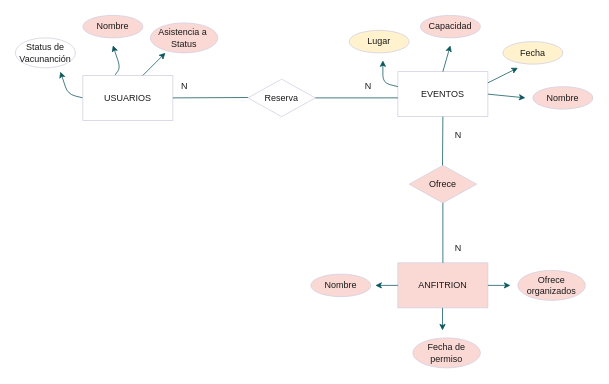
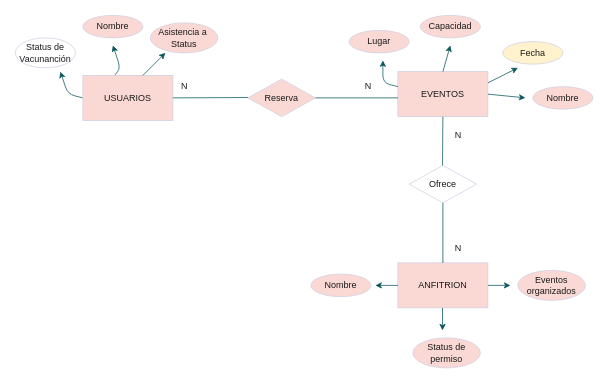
(379, 42) -> (379, 42)
(443, 94) -> (443, 94)
(128, 98) -> (128, 98)
(282, 98) -> (282, 98)
(443, 184) -> (443, 184)
(552, 285) -> (552, 285)
(447, 353) -> (447, 353)
